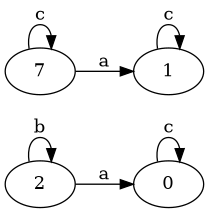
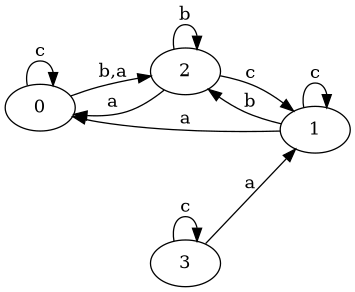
(40, 71) -> (186, 263)
none -> (253, 85)
none -> (104, 86)
none -> (249, 114)
none -> (183, 130)
